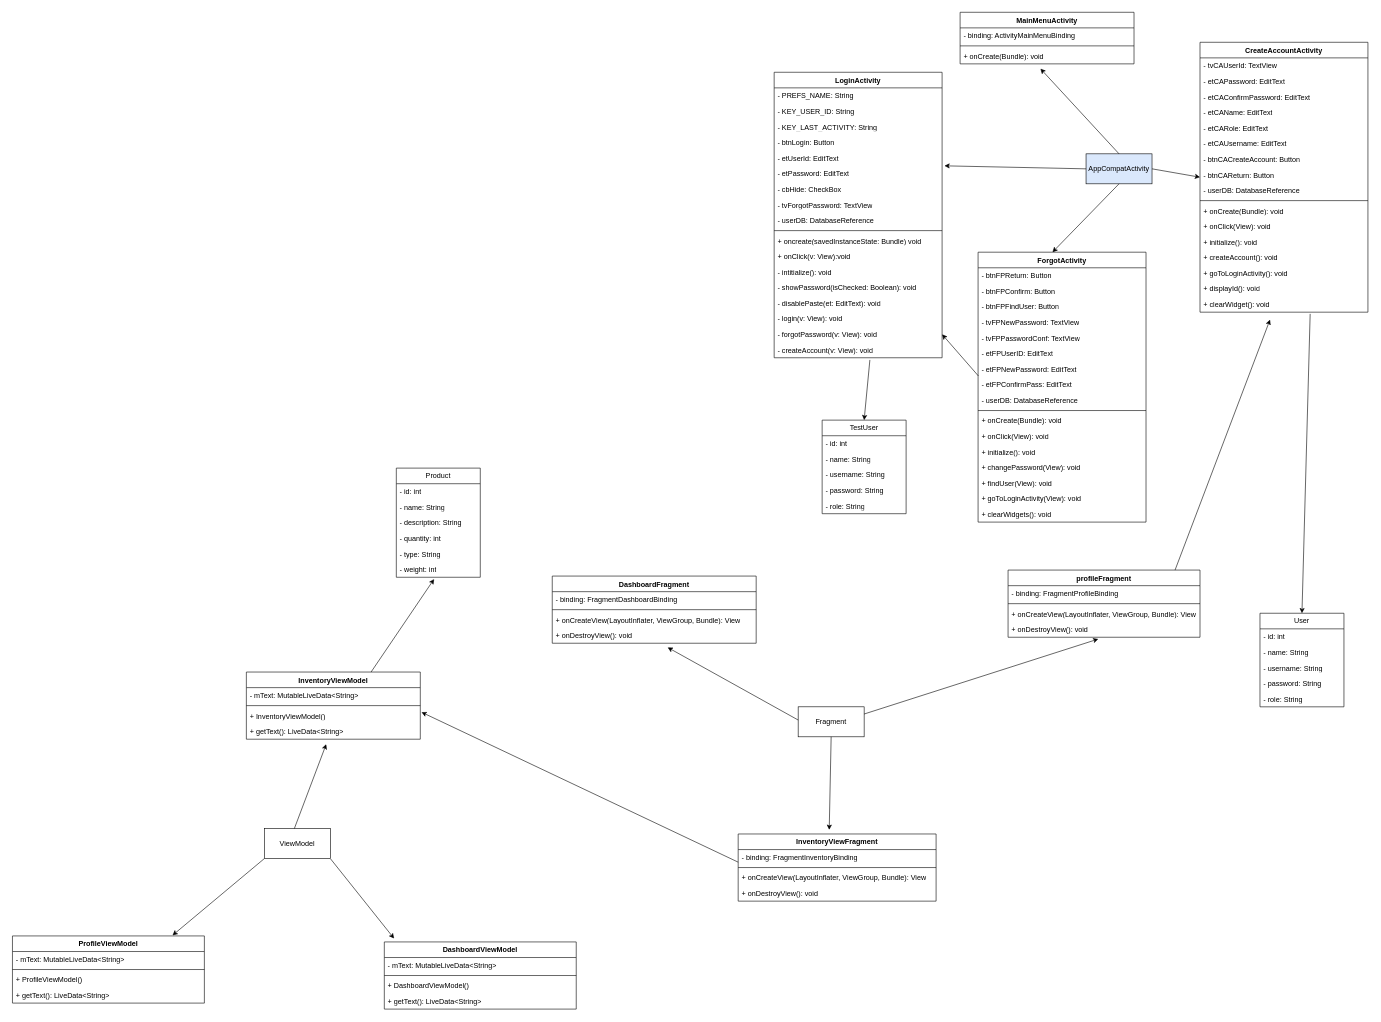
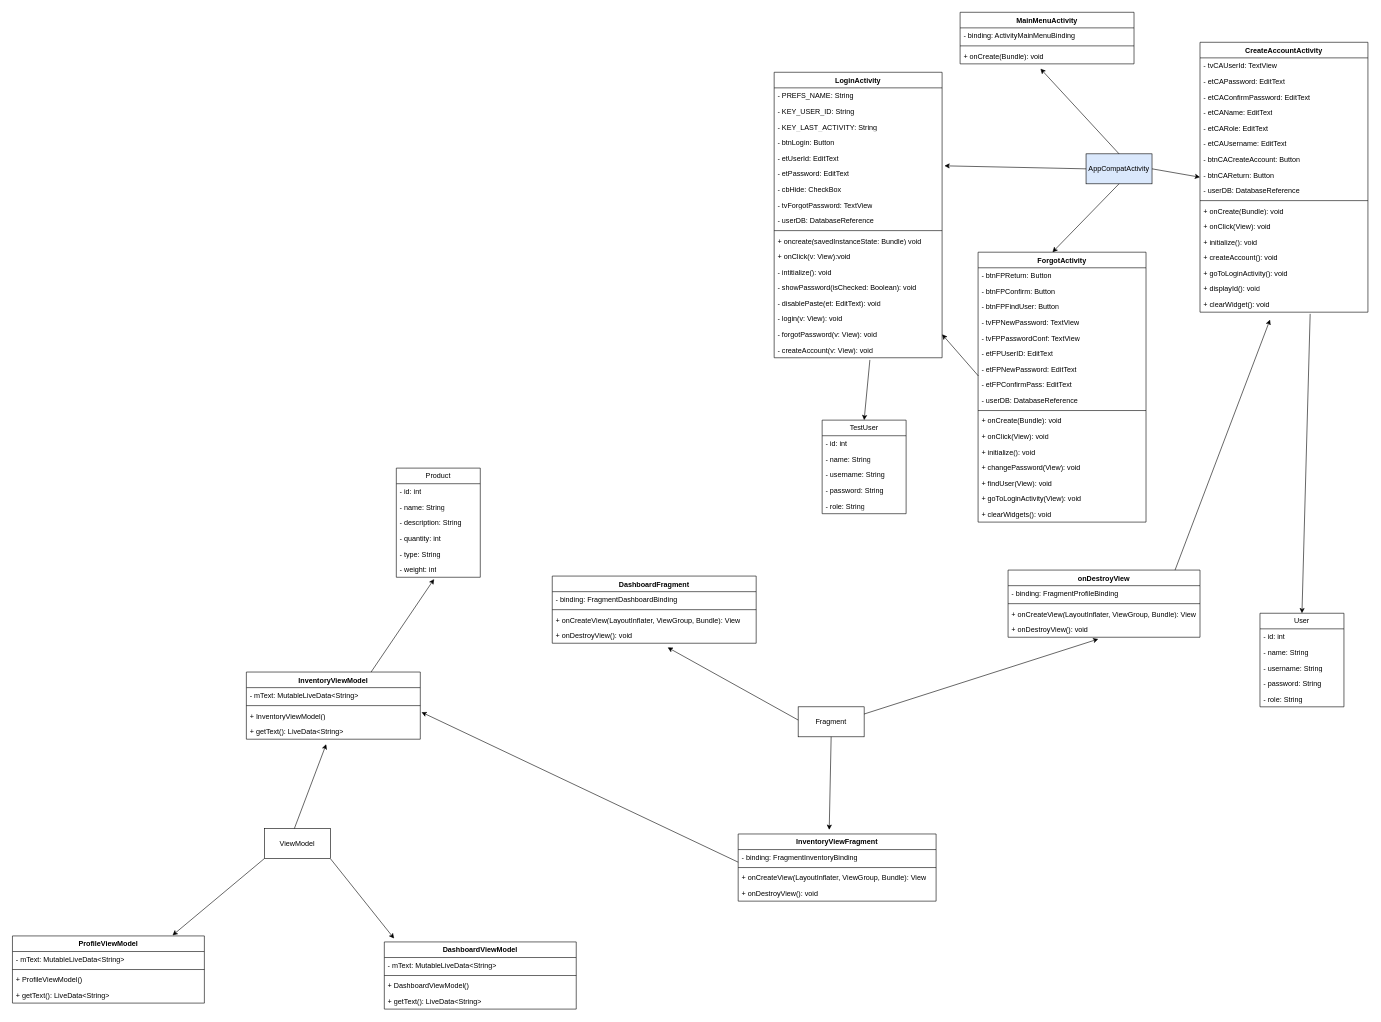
(1104, 579) -> (1104, 579)
